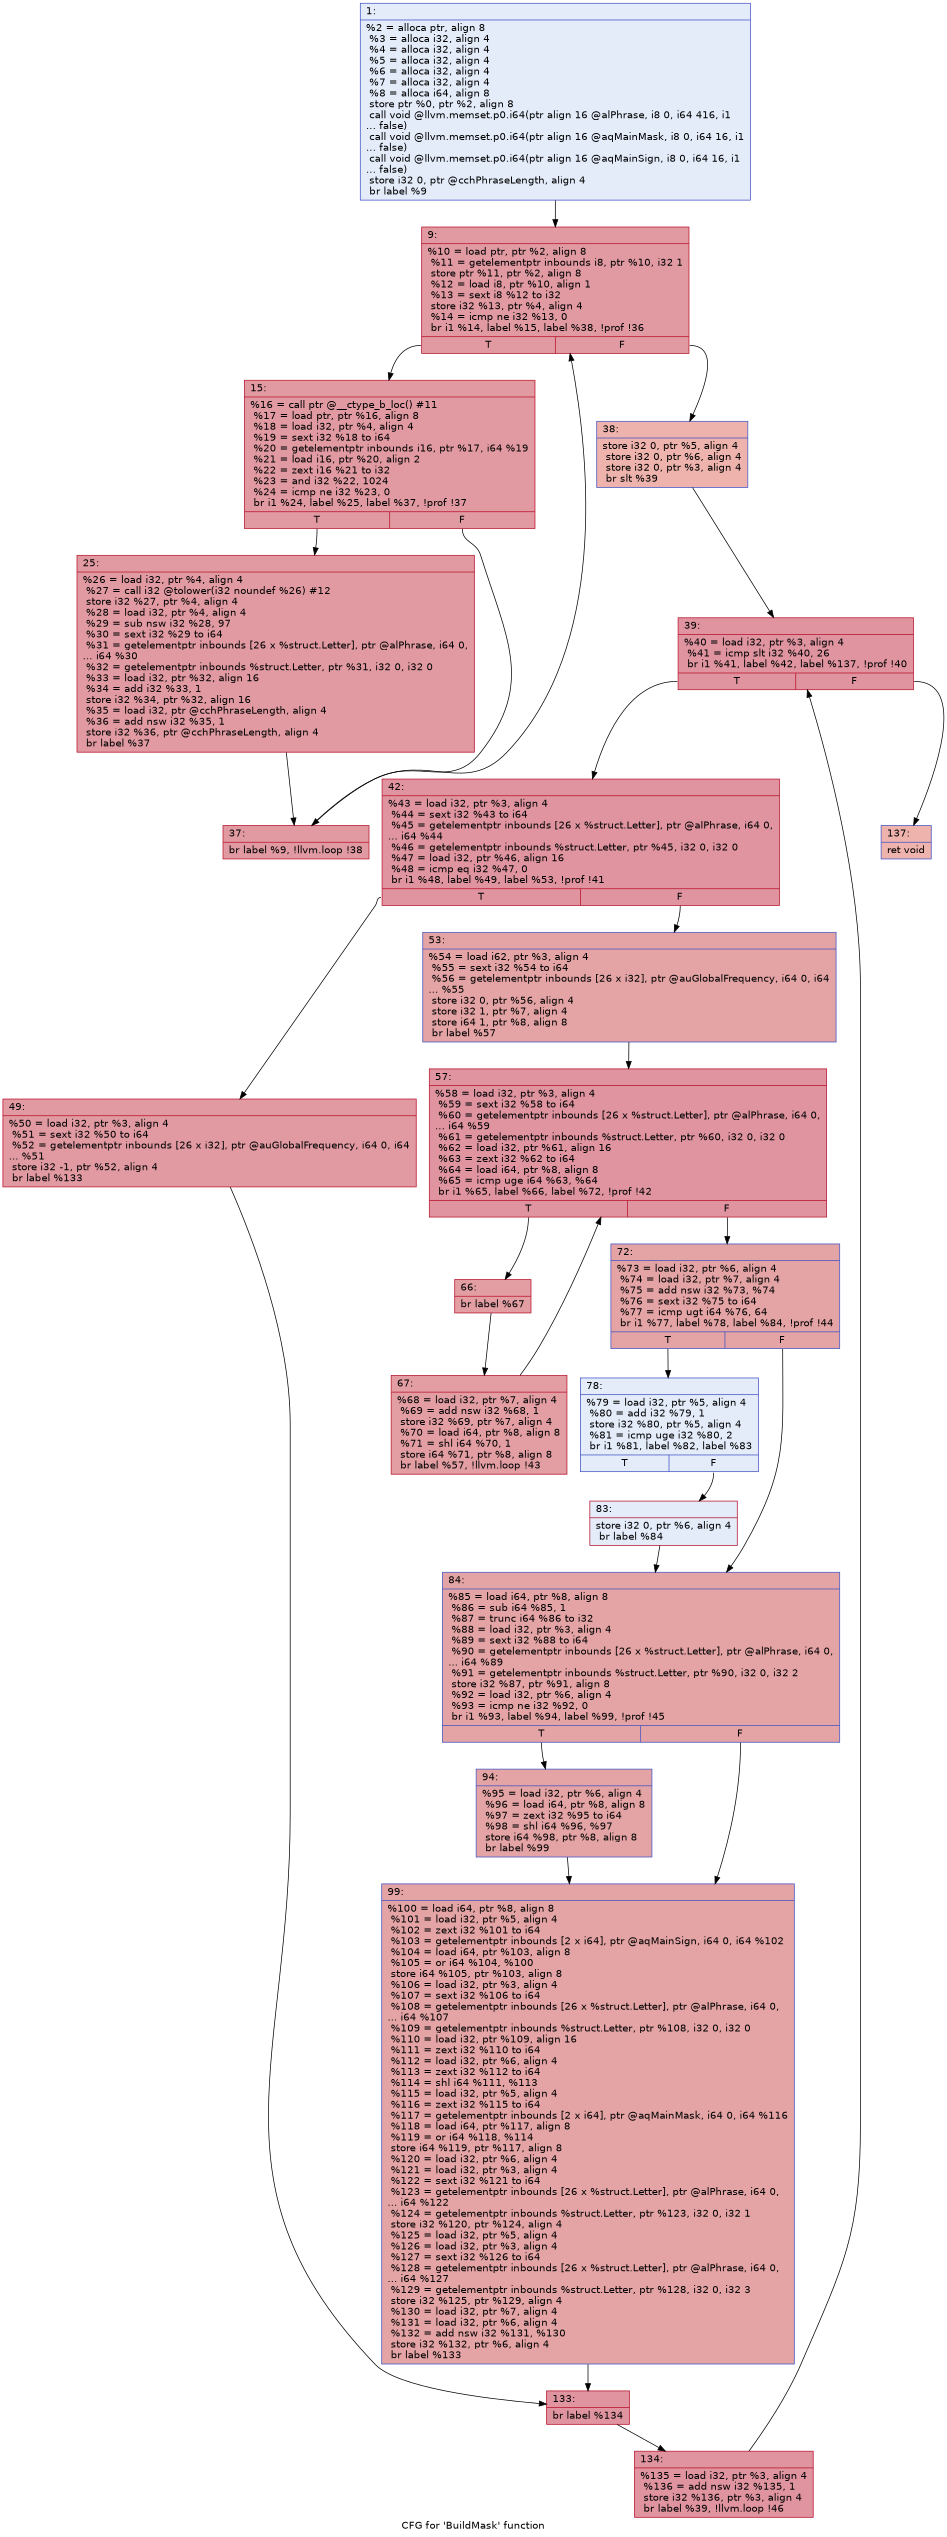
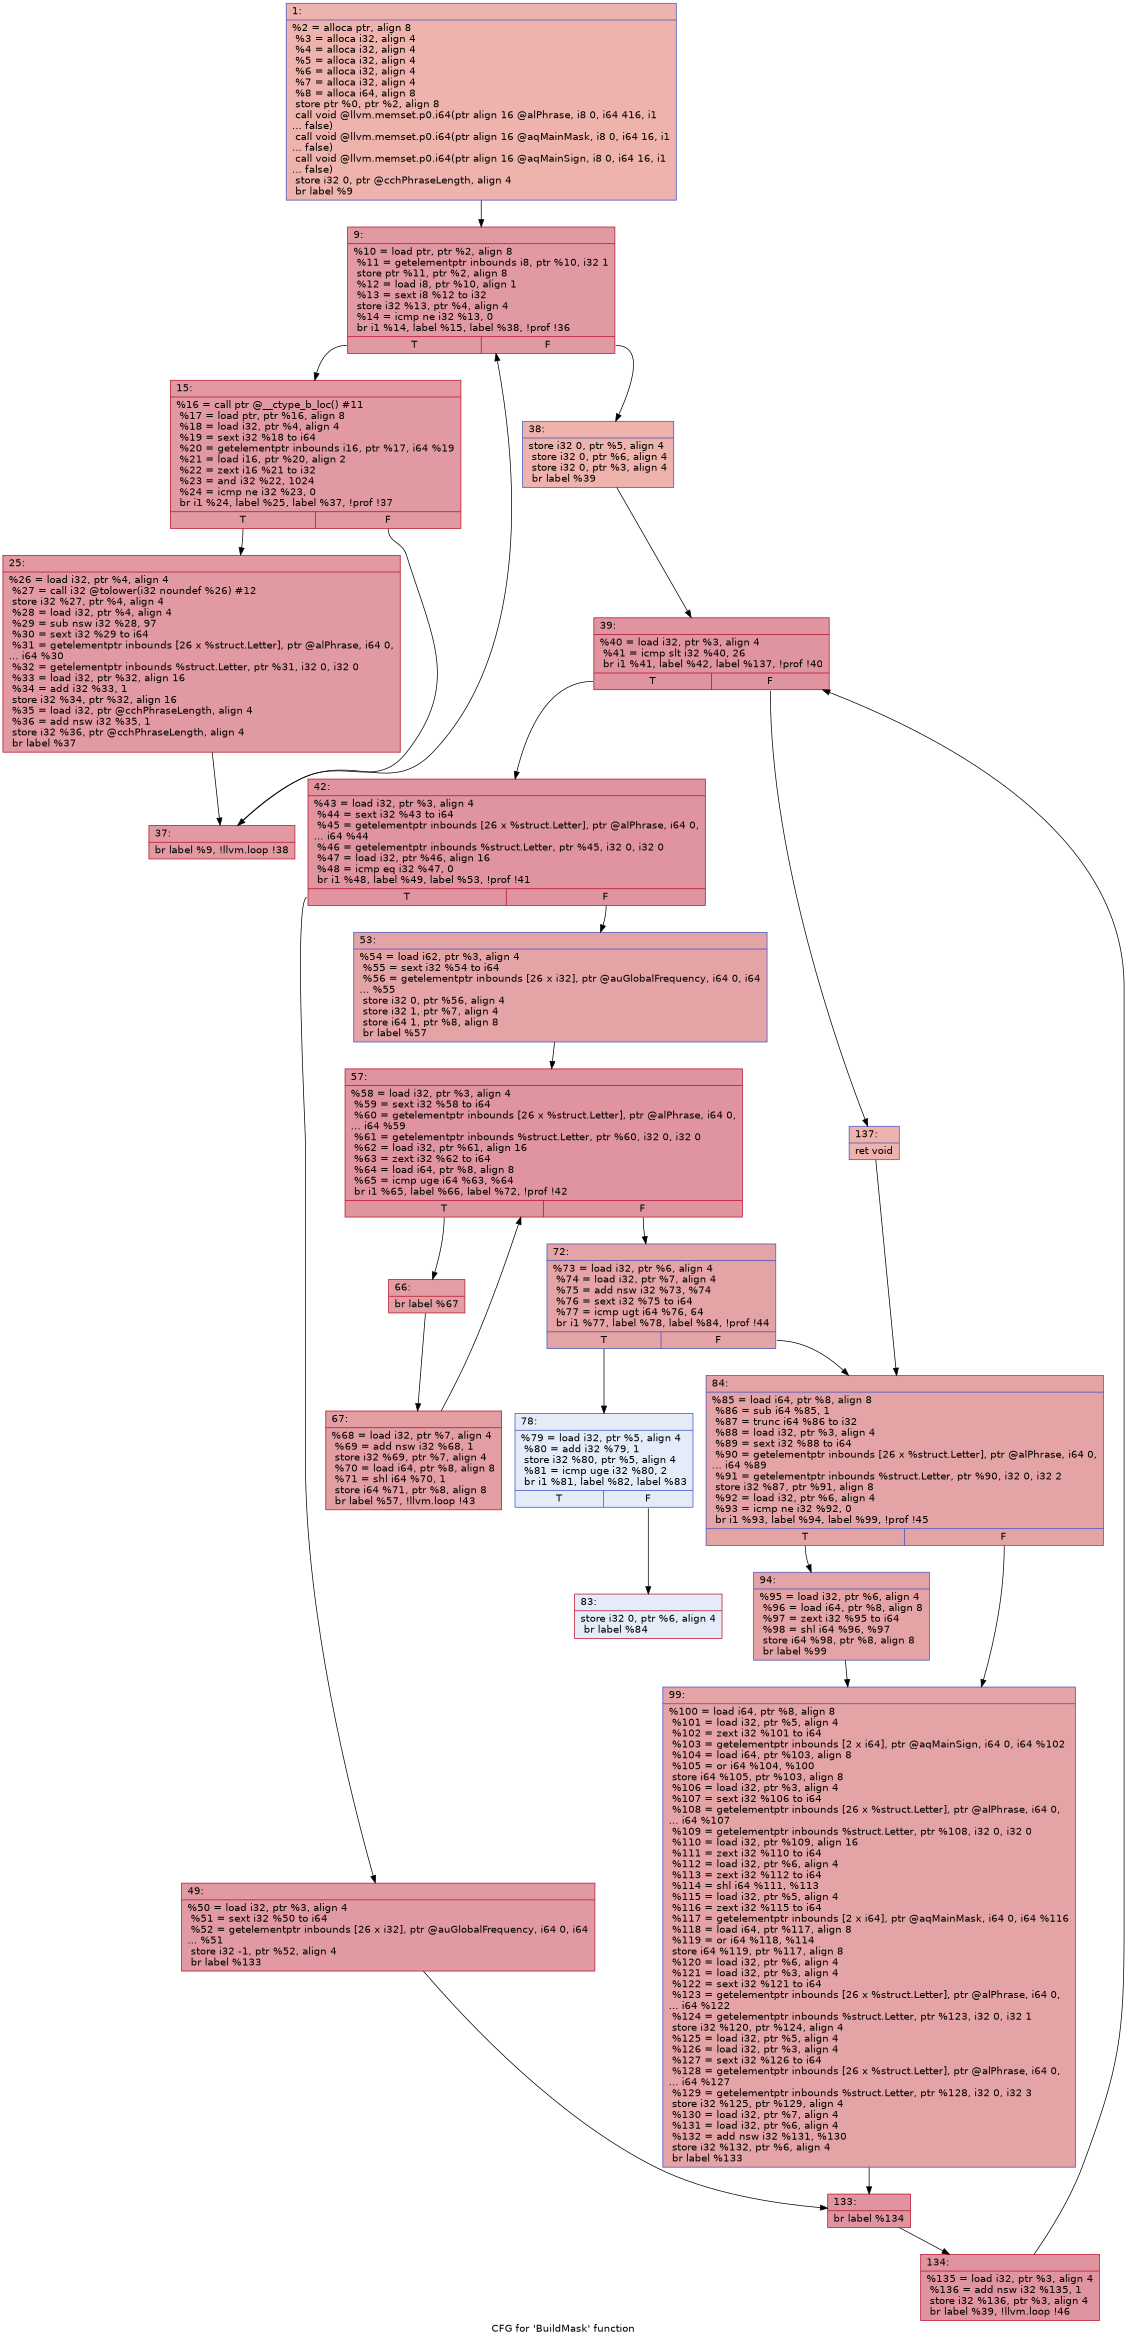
(555, 102) -> (481, 102)
(631, 479) -> (563, 479)
(658, 1555) -> (886, 1264)
